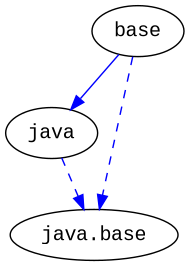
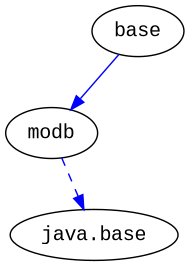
(118, 126) -> none
(52, 133) -> (52, 133)
